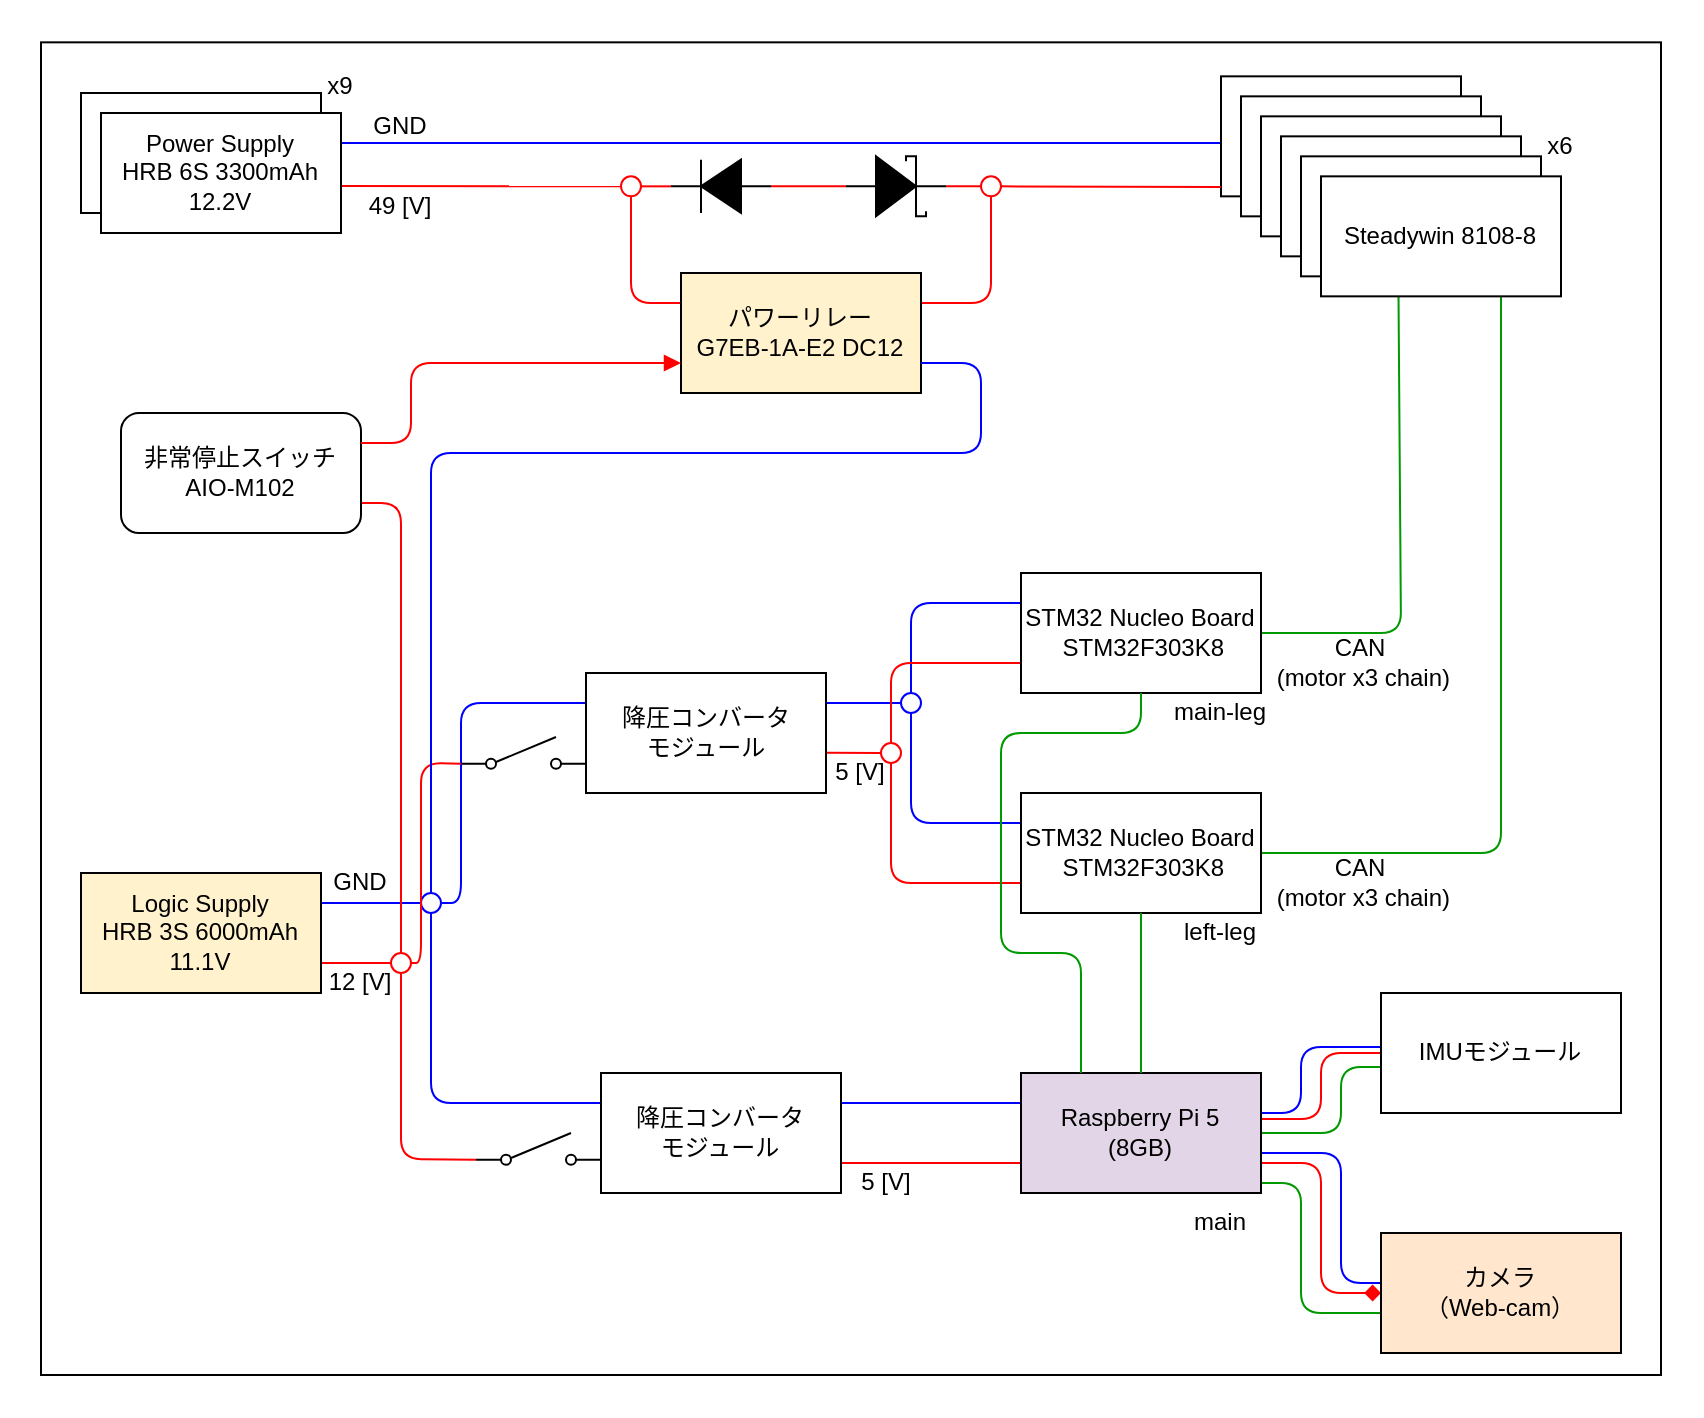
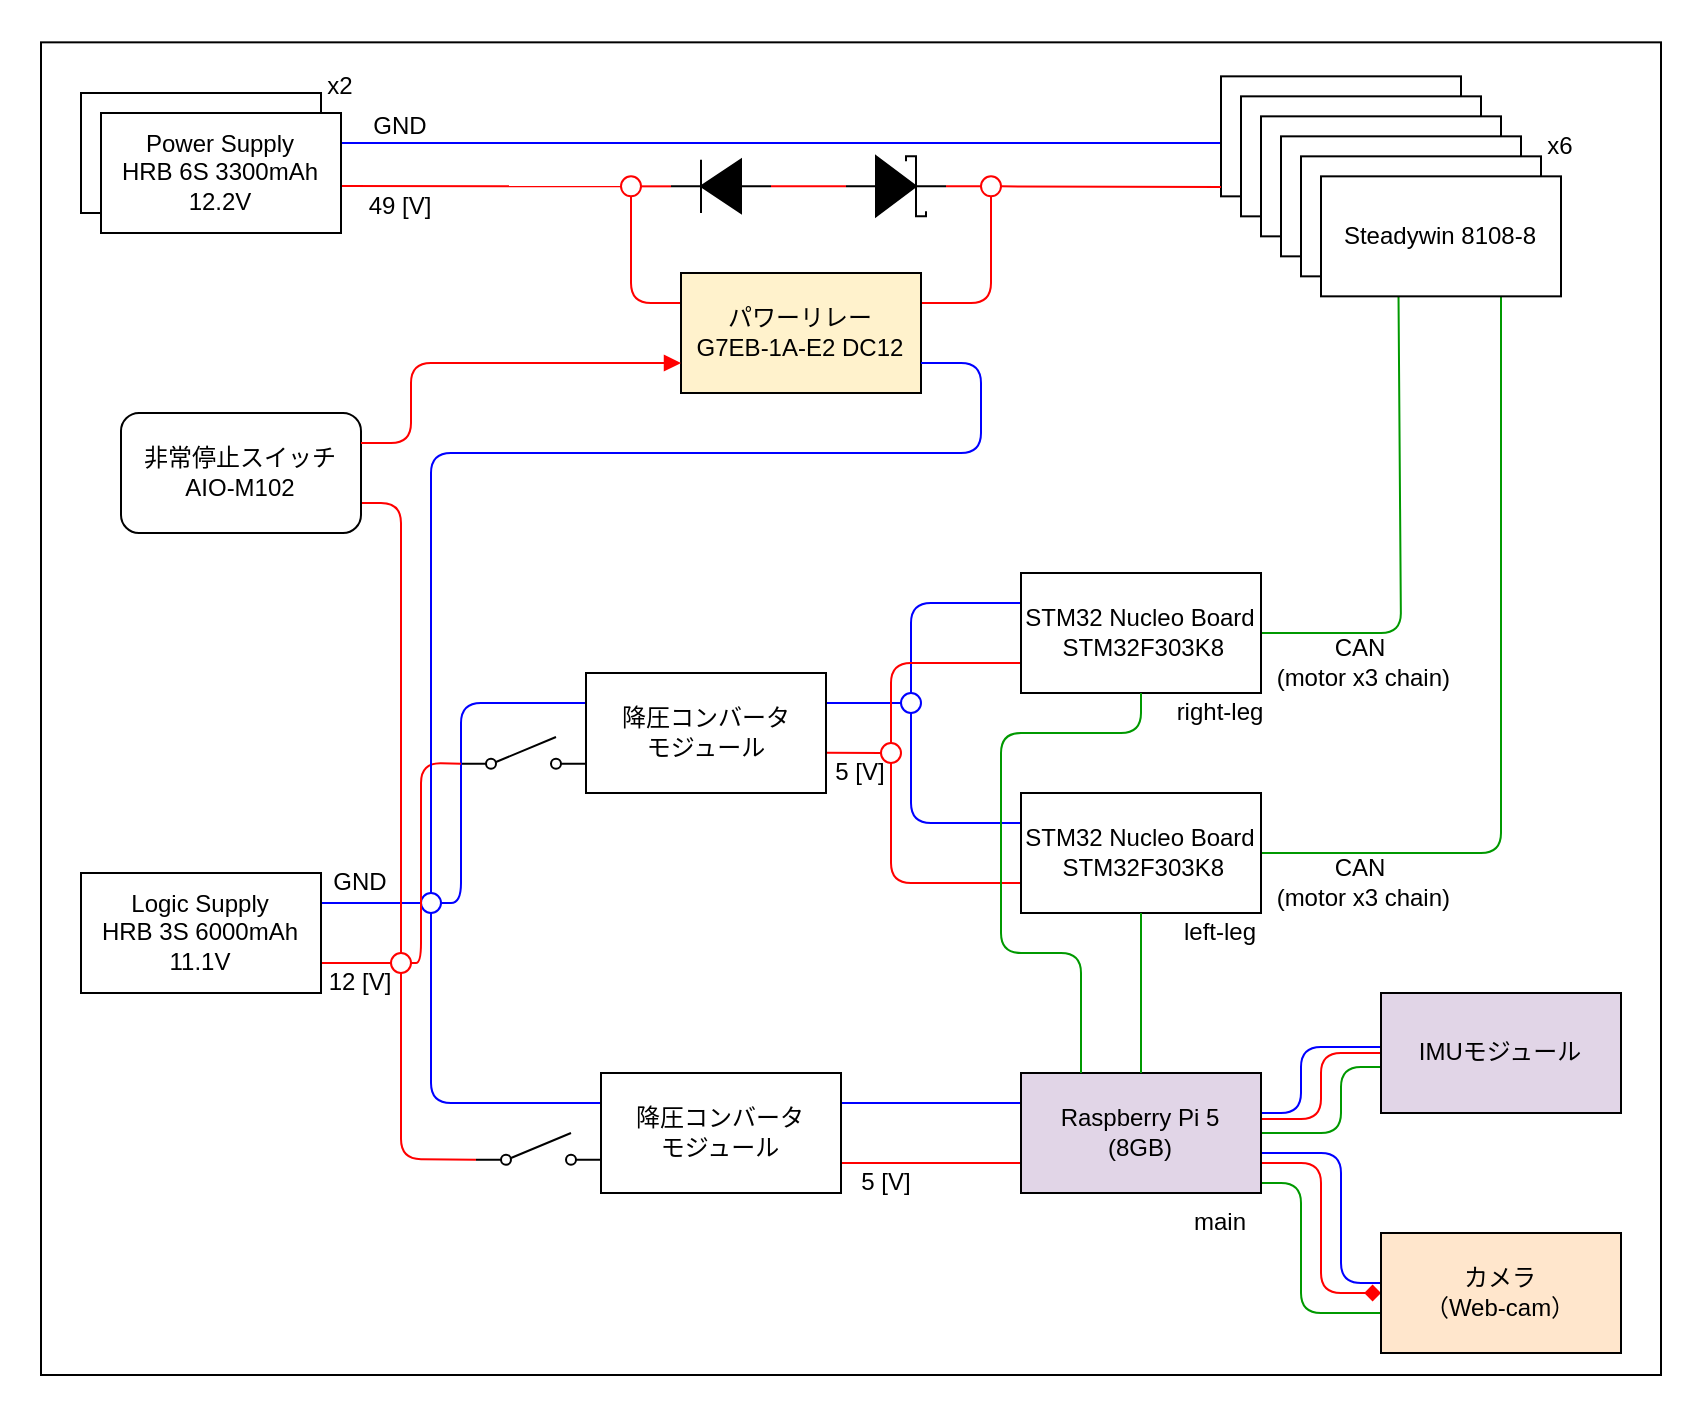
(341, 87) -> (341, 87)
(1221, 713) -> (1221, 713)
(201, 933) -> (201, 933)
(1501, 1053) -> (1501, 1053)
